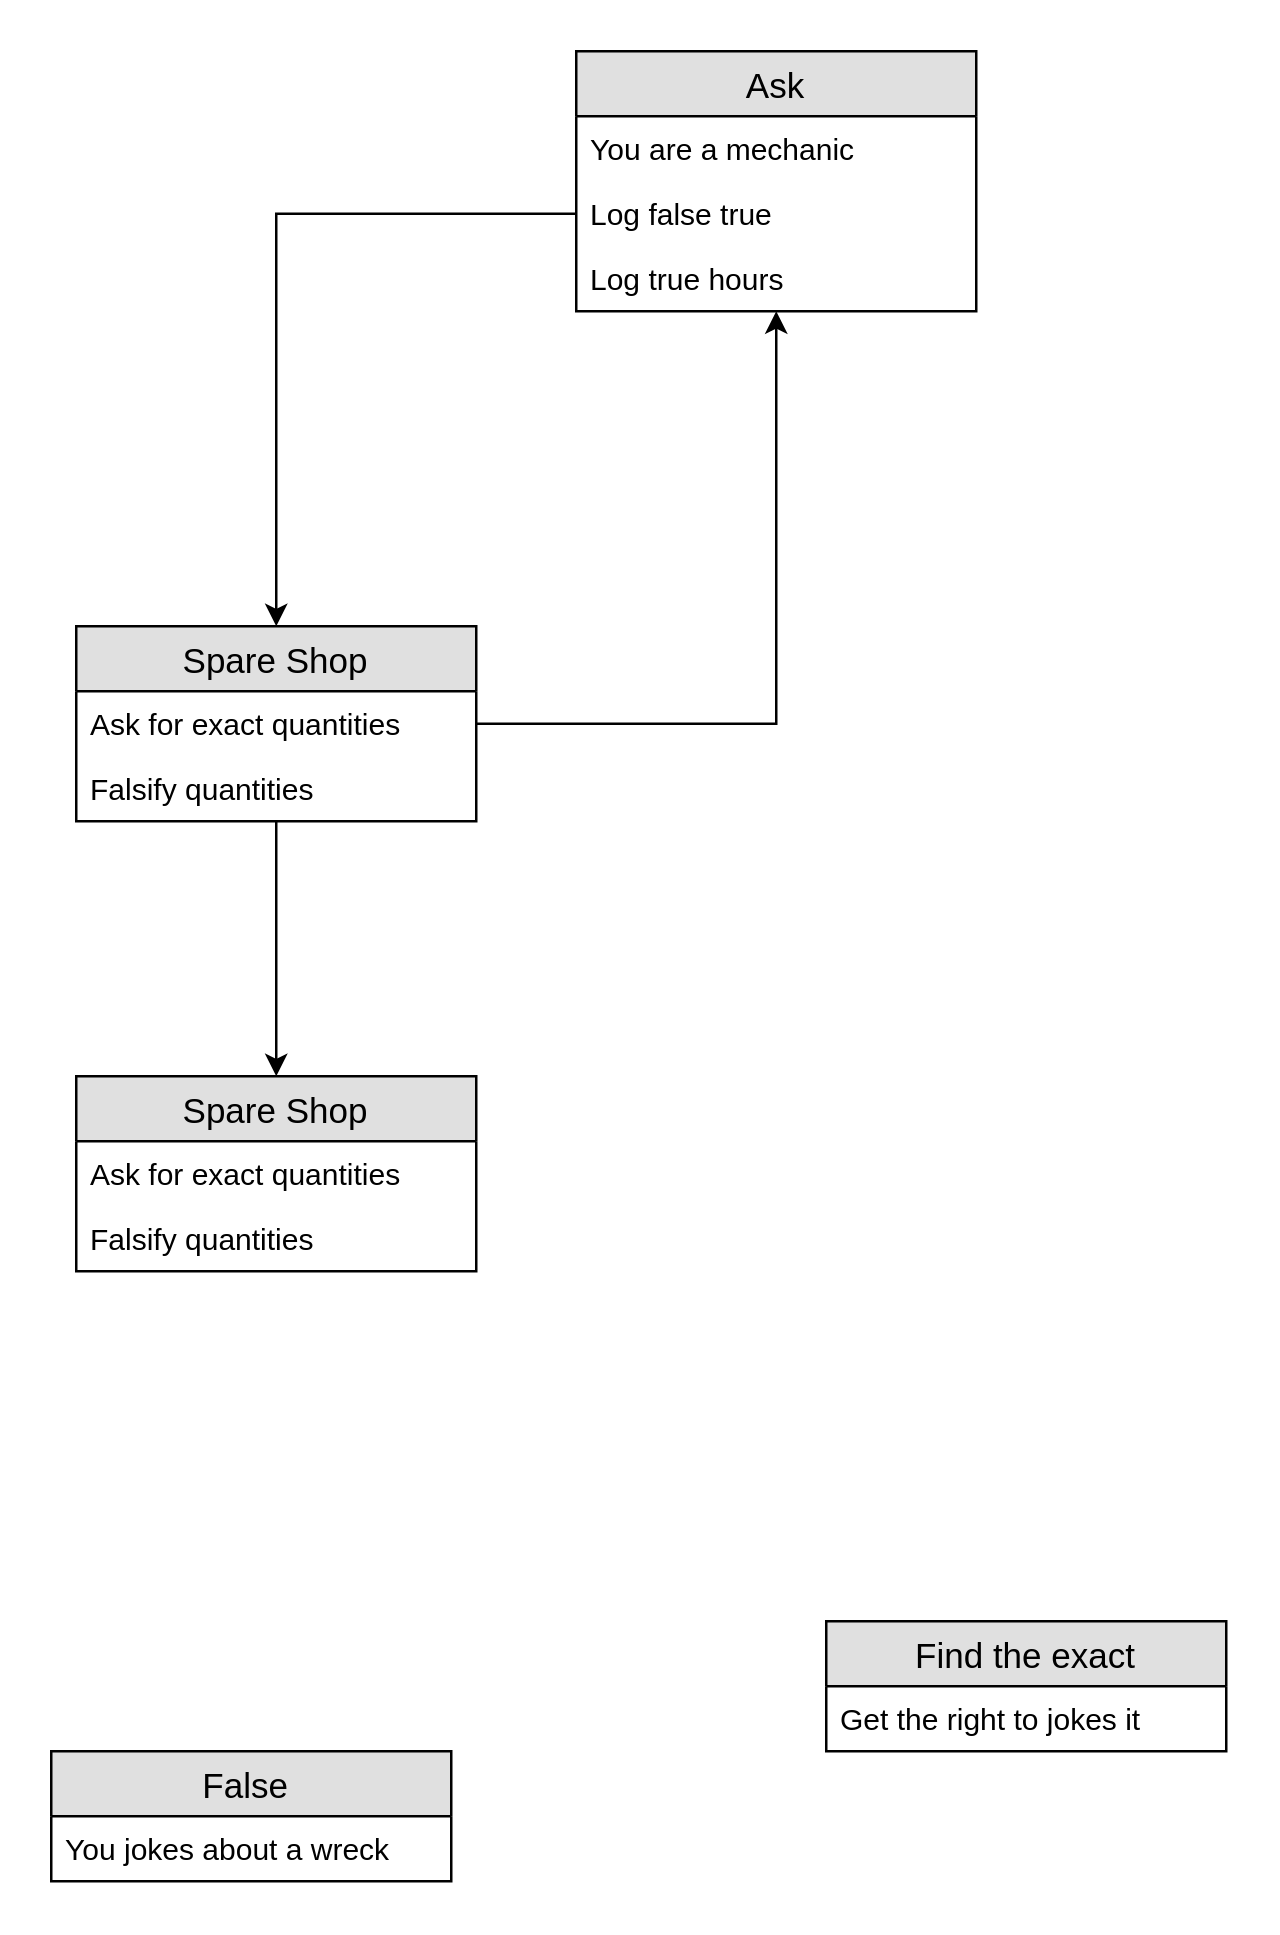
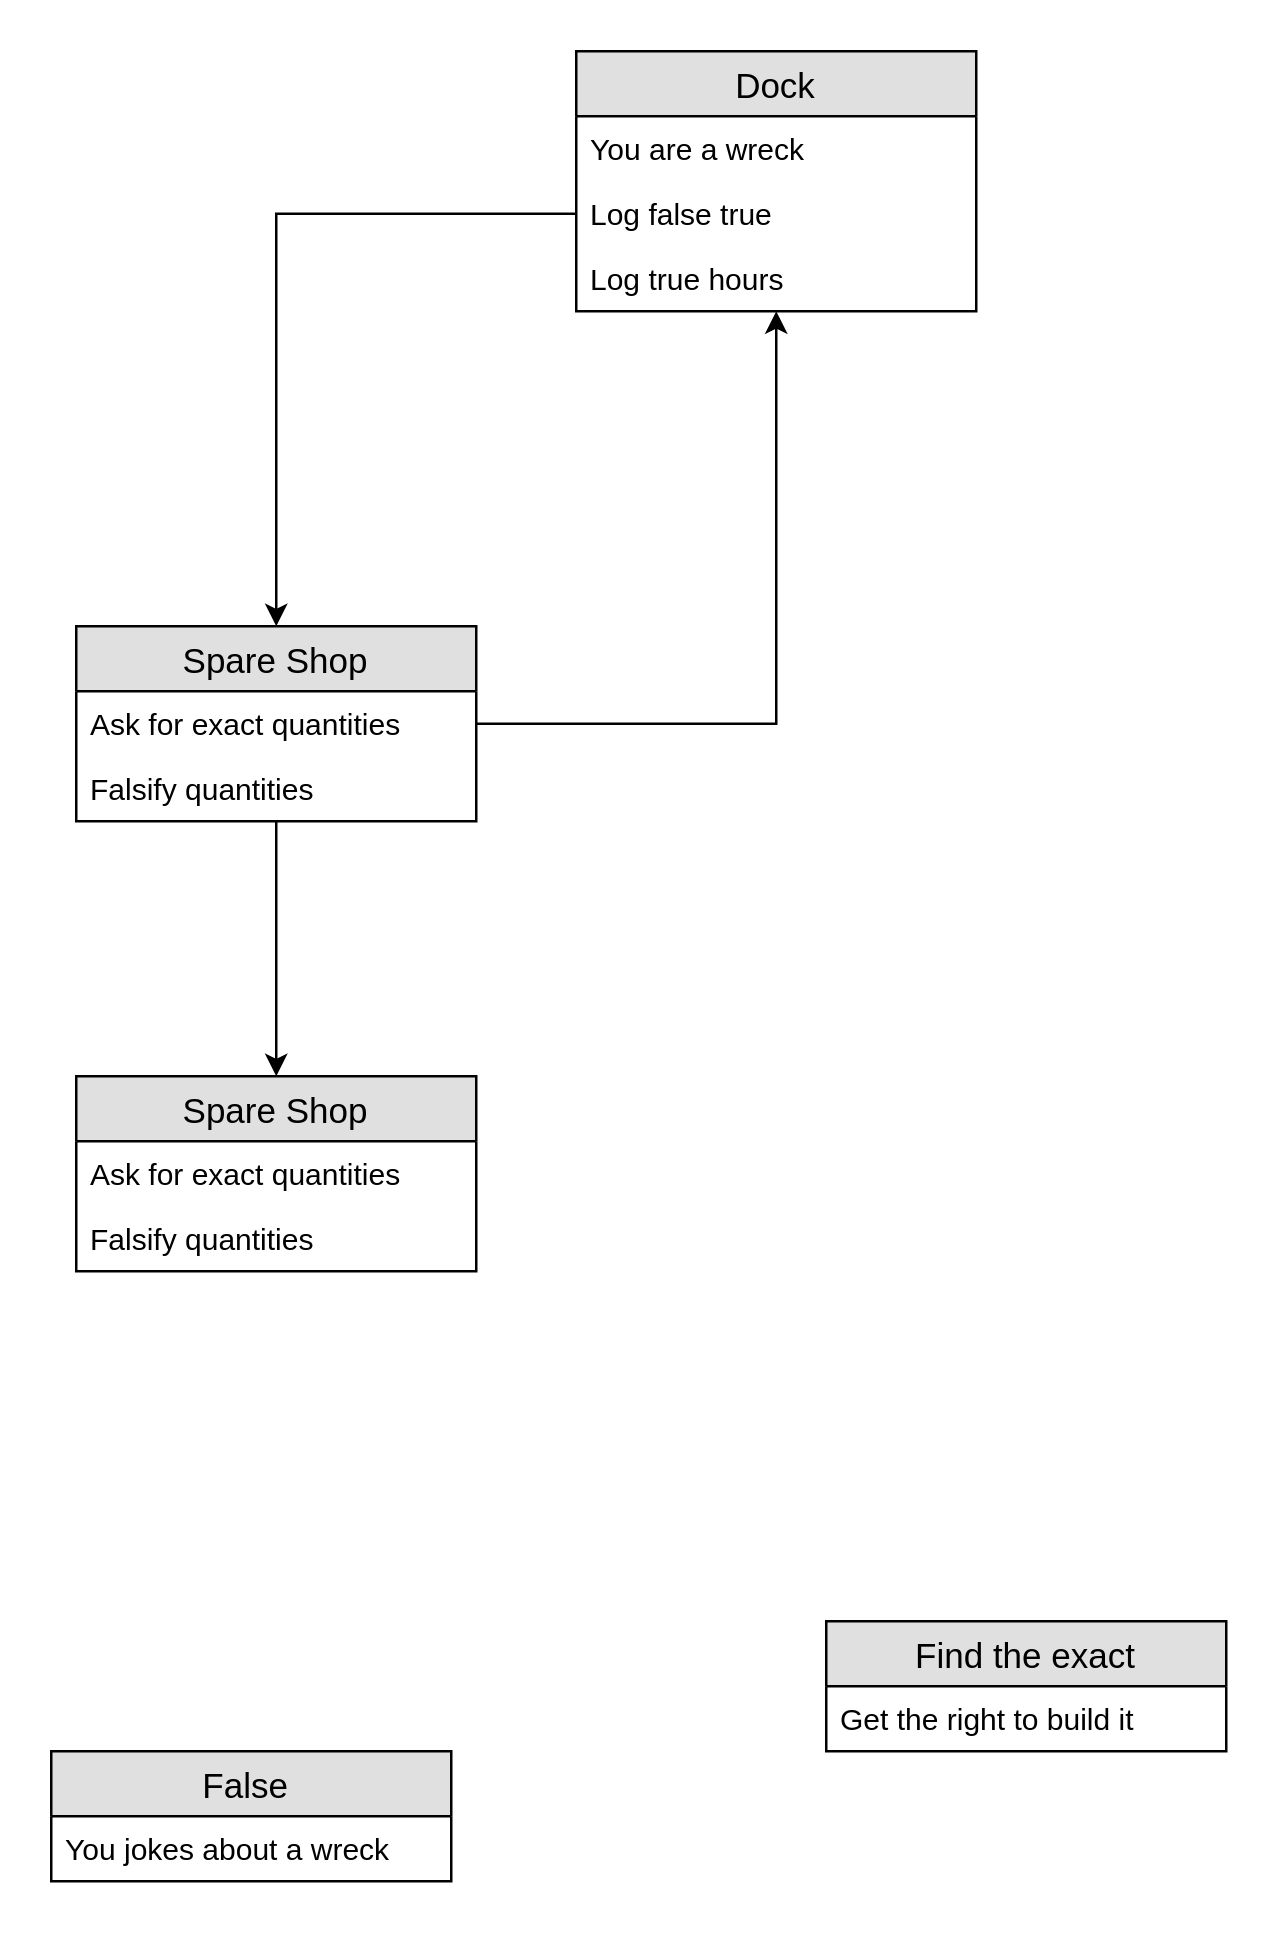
(775, 86) -> (775, 86)
(726, 150) -> (704, 150)
(1023, 1720) -> (1015, 1720)
